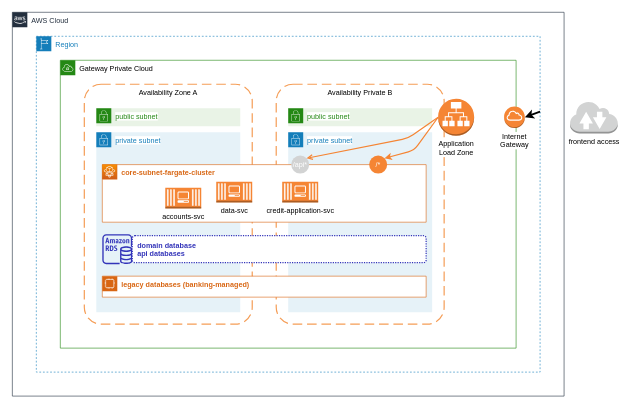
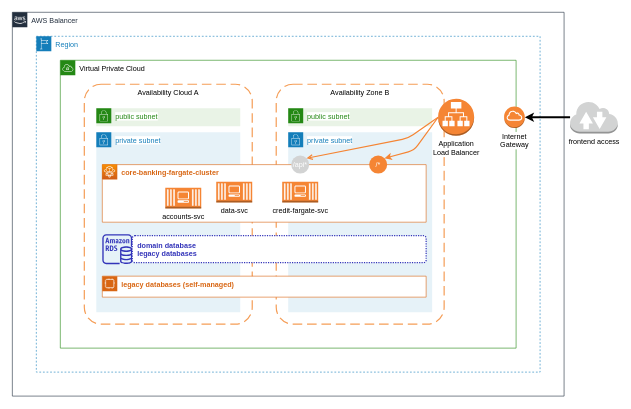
(48, 21) -> (54, 21)
(118, 69) -> (116, 69)
(168, 92) -> (168, 92)
(360, 92) -> (360, 92)
(535, 114) -> (550, 117)
(457, 149) -> (457, 149)
(175, 173) -> (176, 173)
(301, 211) -> (301, 211)
(162, 245) -> (162, 245)
(186, 285) -> (180, 285)
